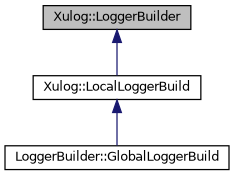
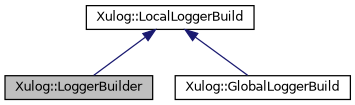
(117, 59) -> (119, 56)
(117, 158) -> (263, 88)
